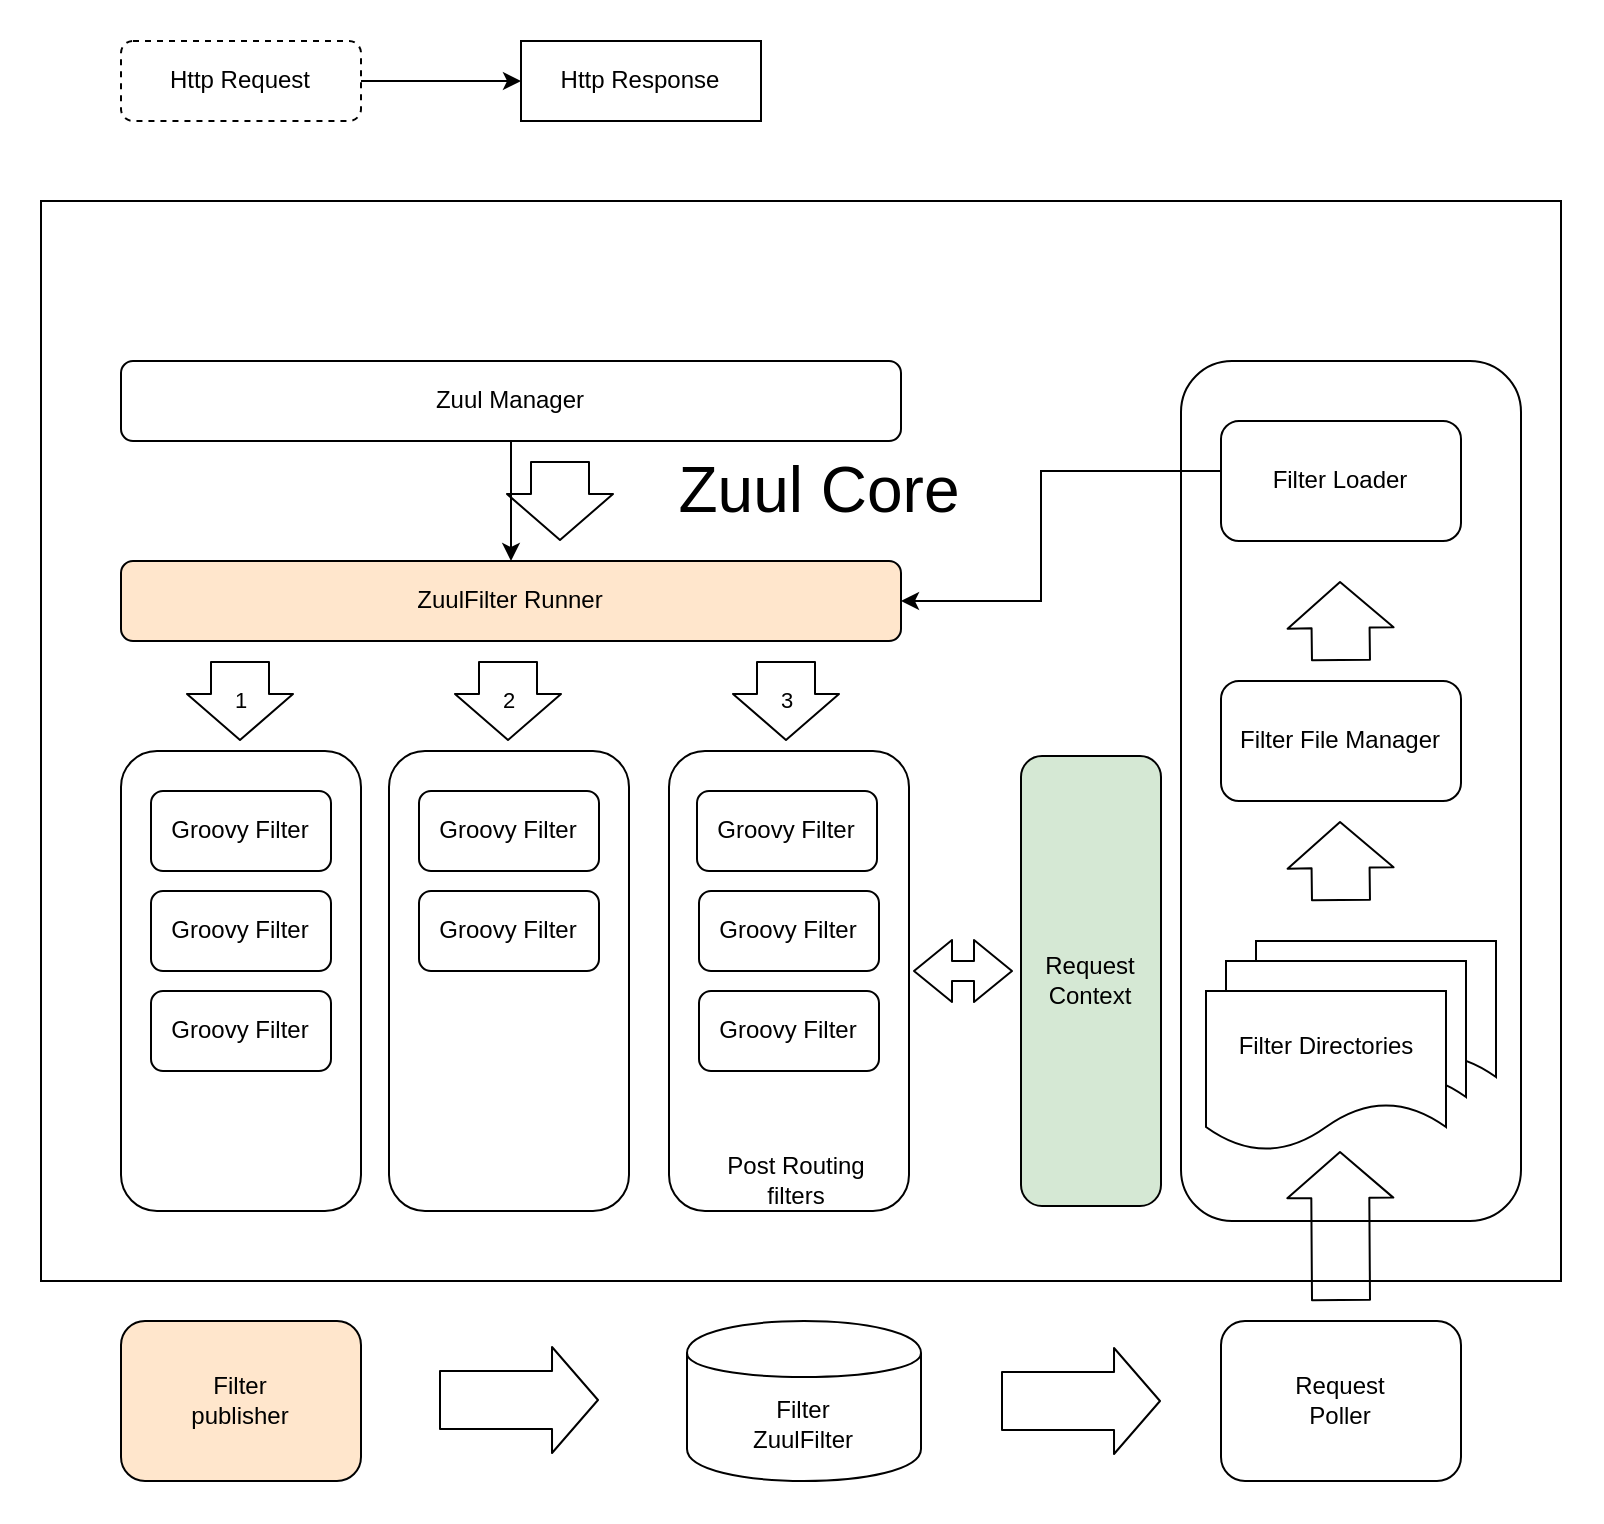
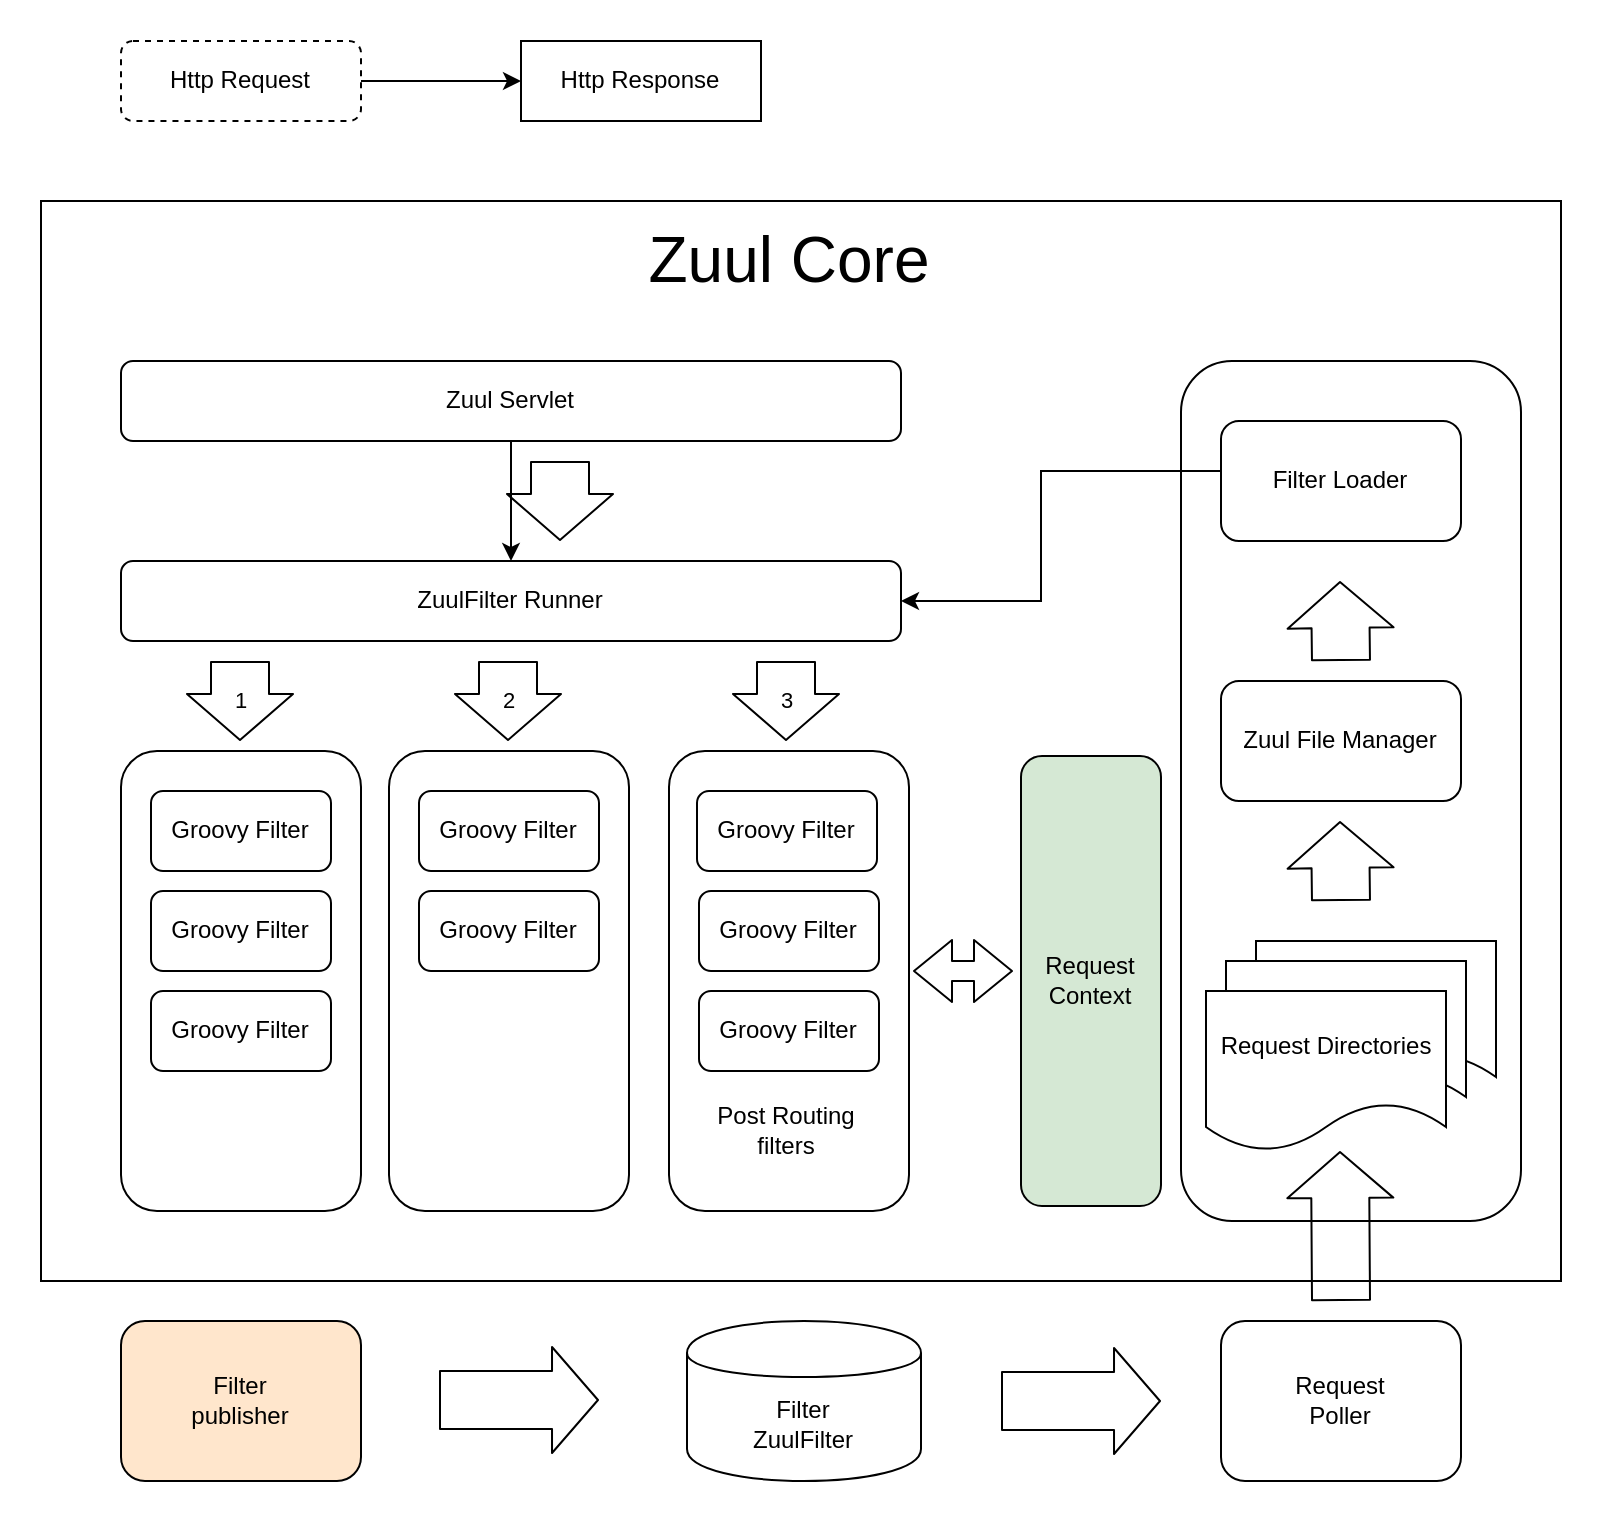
(511, 401) -> (511, 401)
(819, 491) -> (789, 261)
(511, 601) -> (511, 601)
(1341, 741) -> (1341, 741)
(1327, 1047) -> (1327, 1047)
(797, 1181) -> (787, 1131)
